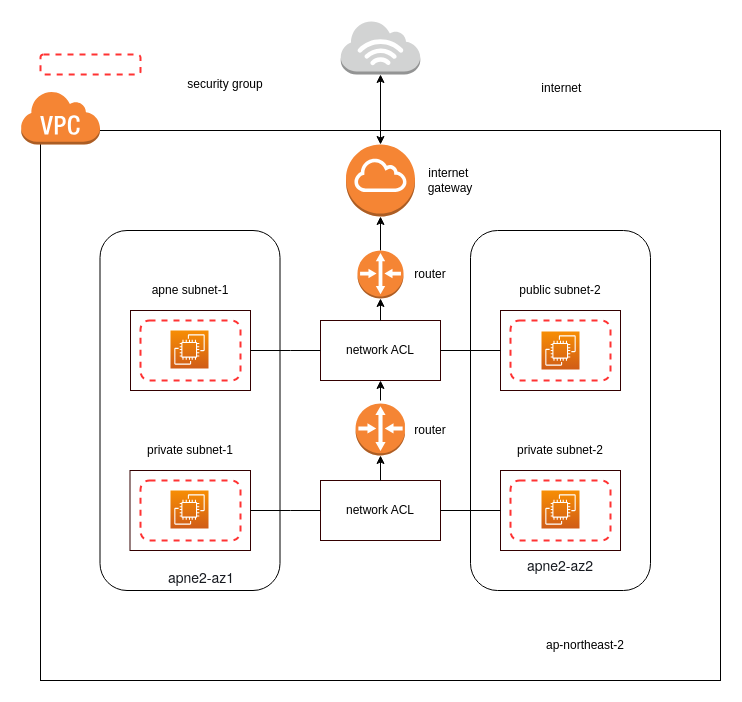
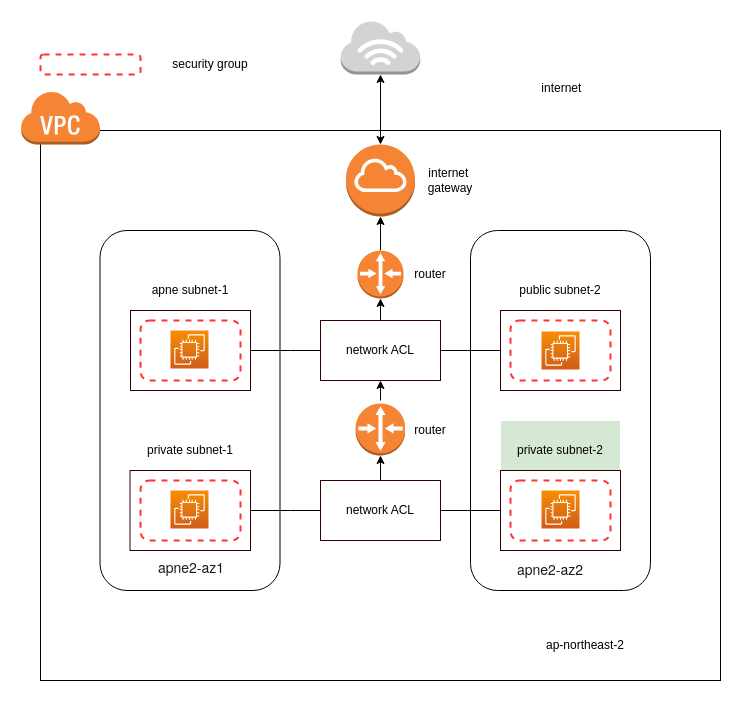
(226, 85) -> (211, 65)
(561, 451) -> (561, 451)
(561, 566) -> (551, 569)
(201, 578) -> (191, 568)
